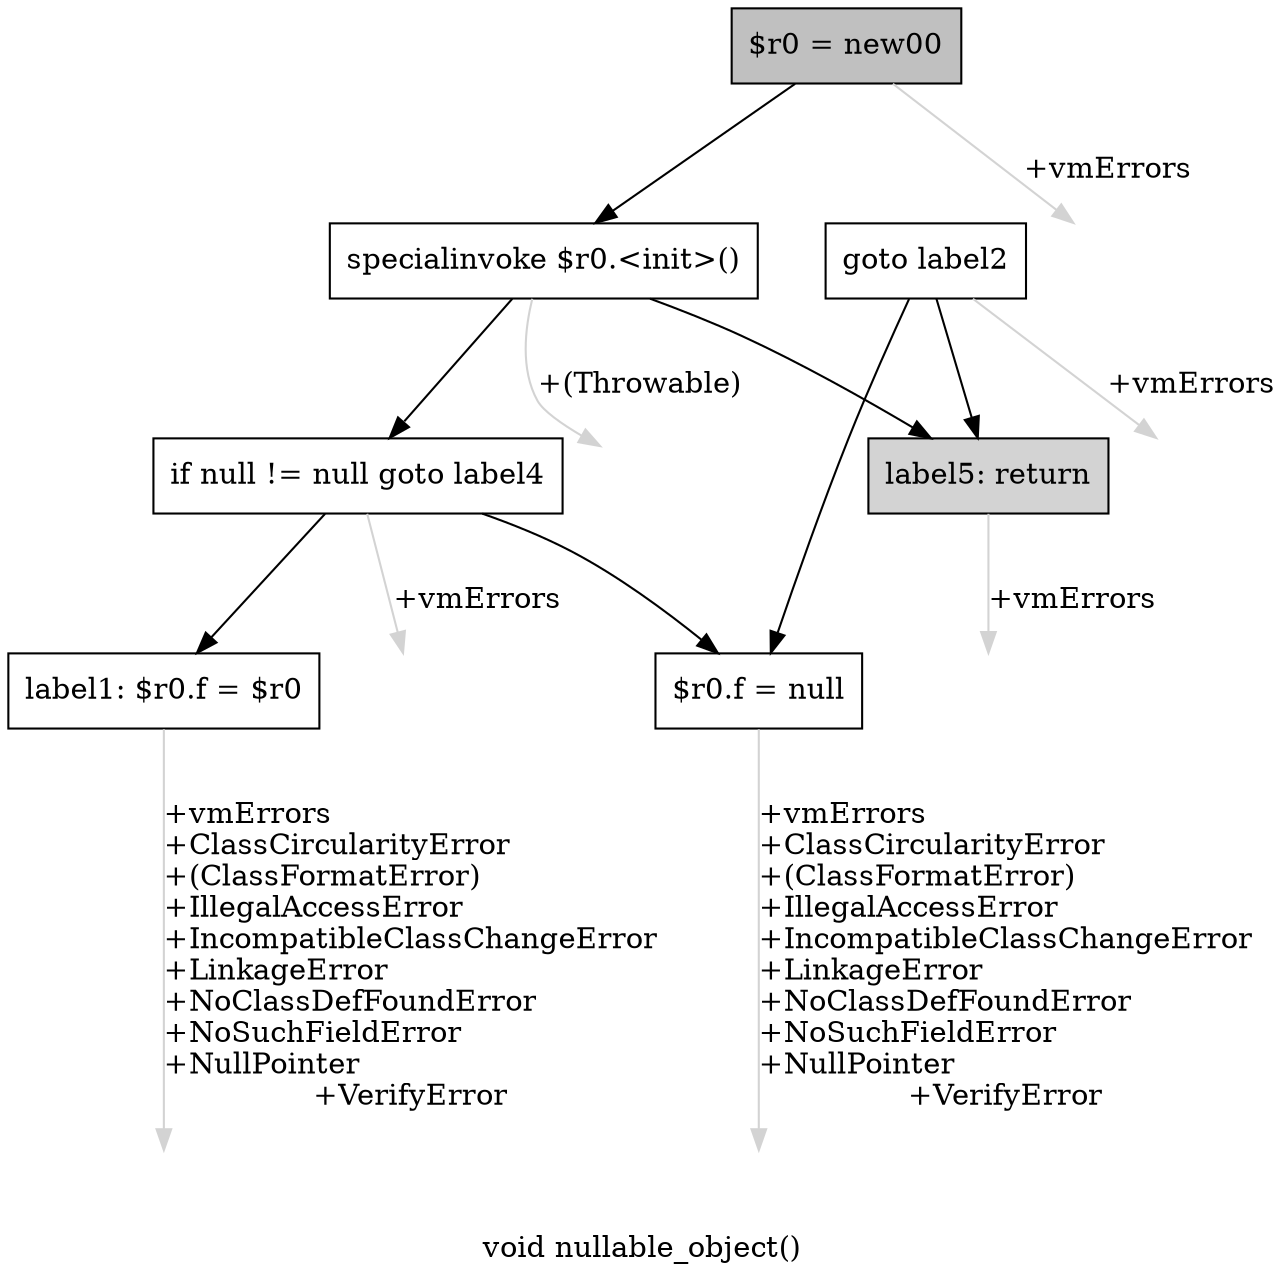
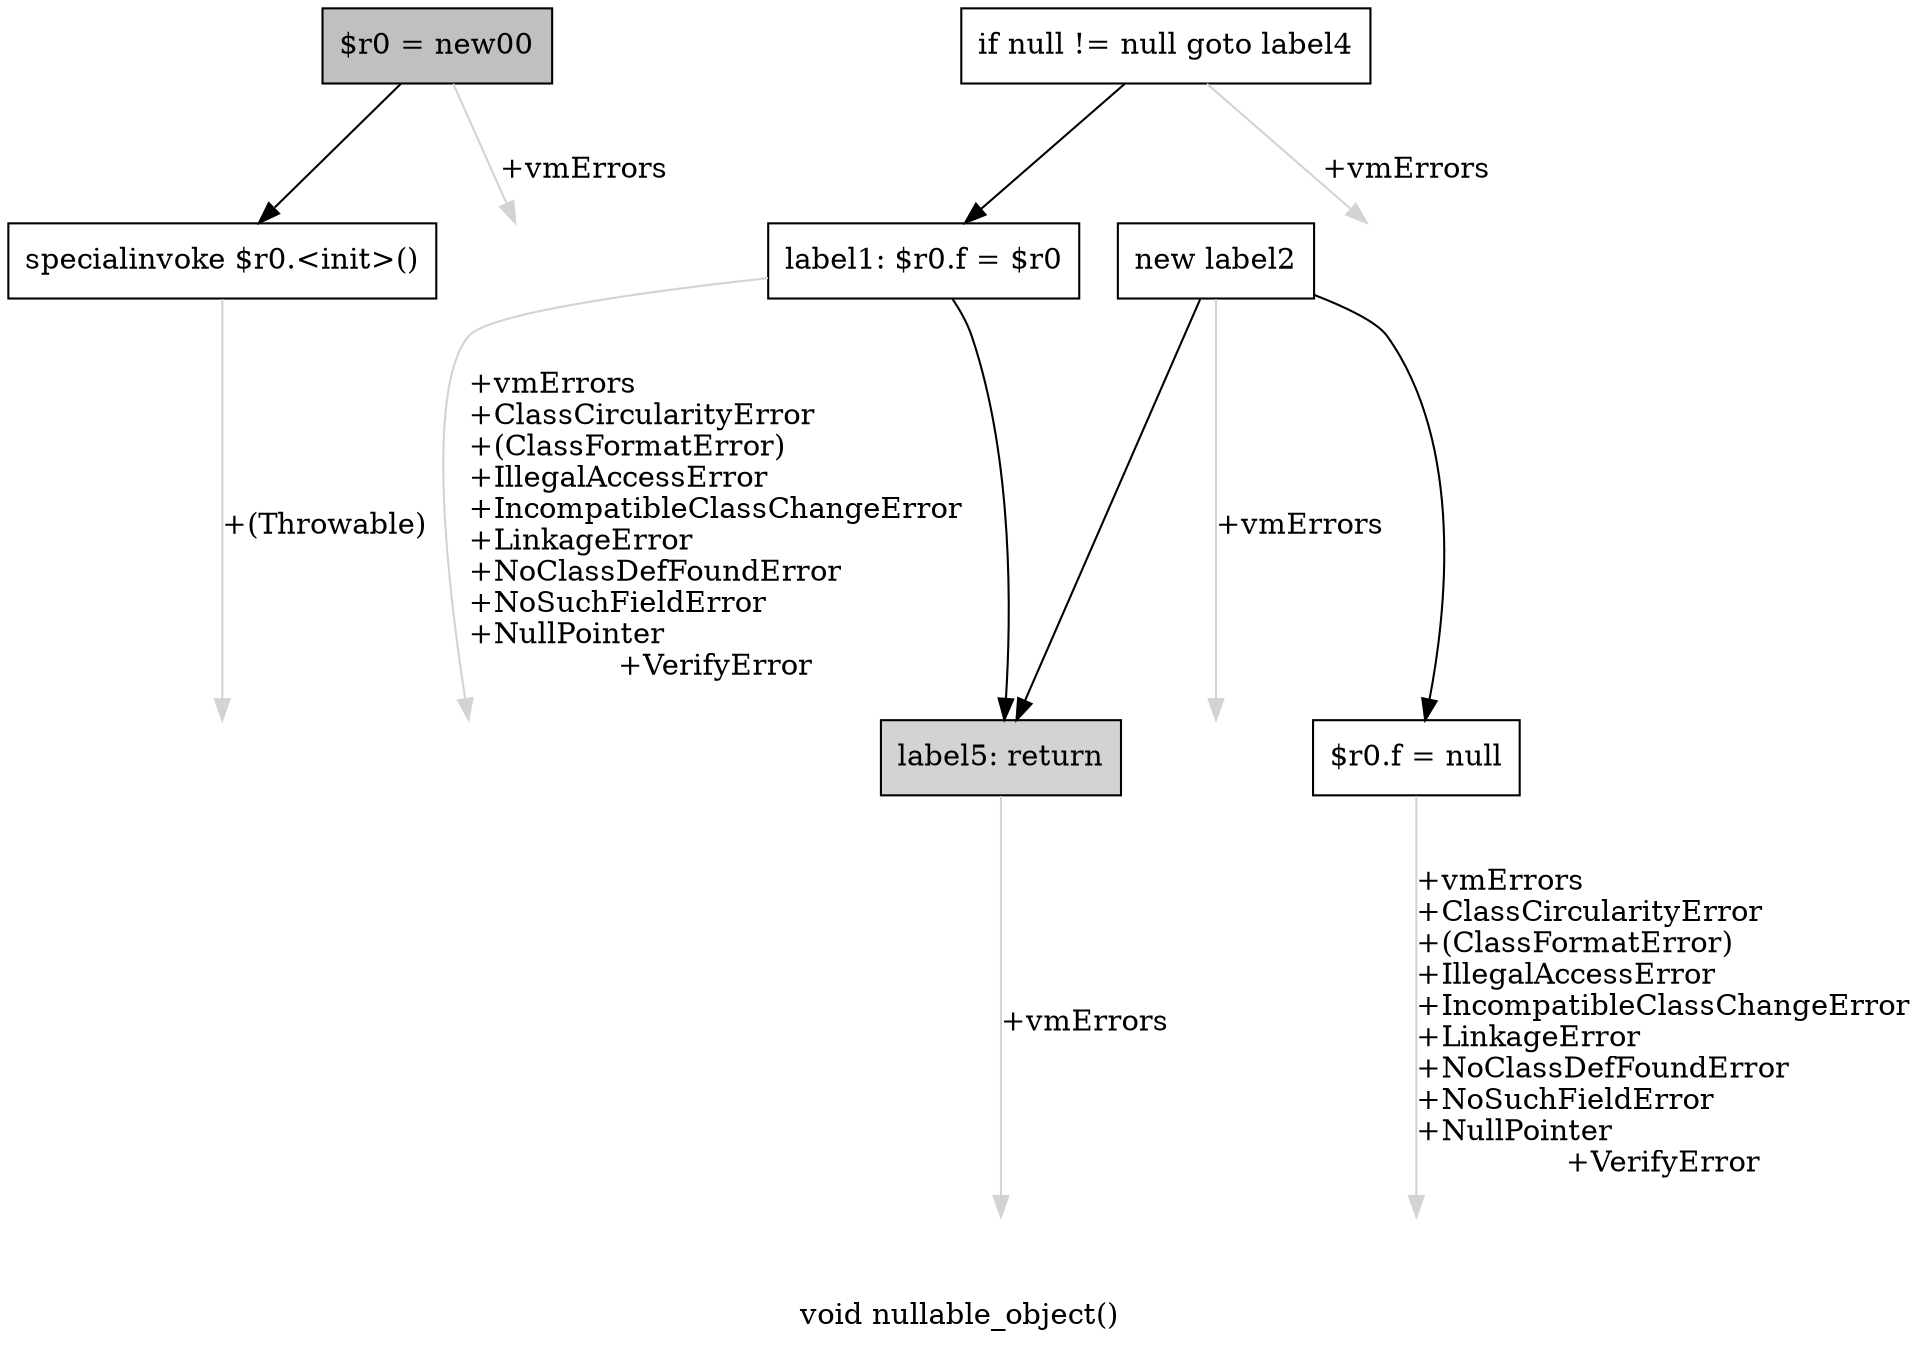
(926, 261) -> (1216, 261)
(785, 357) -> (1003, 495)
(458, 360) -> none
(598, 566) -> none
